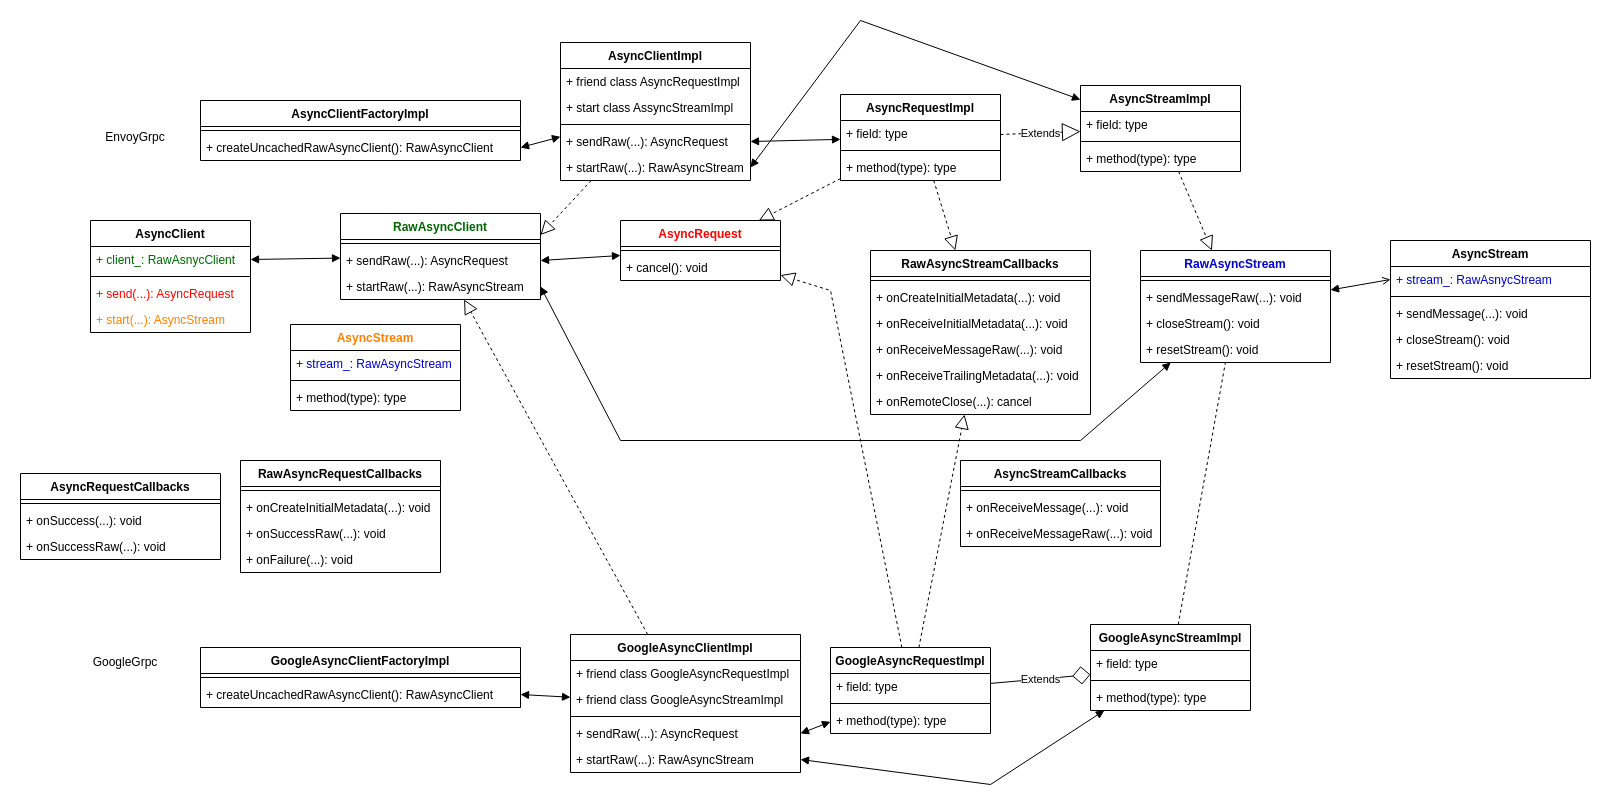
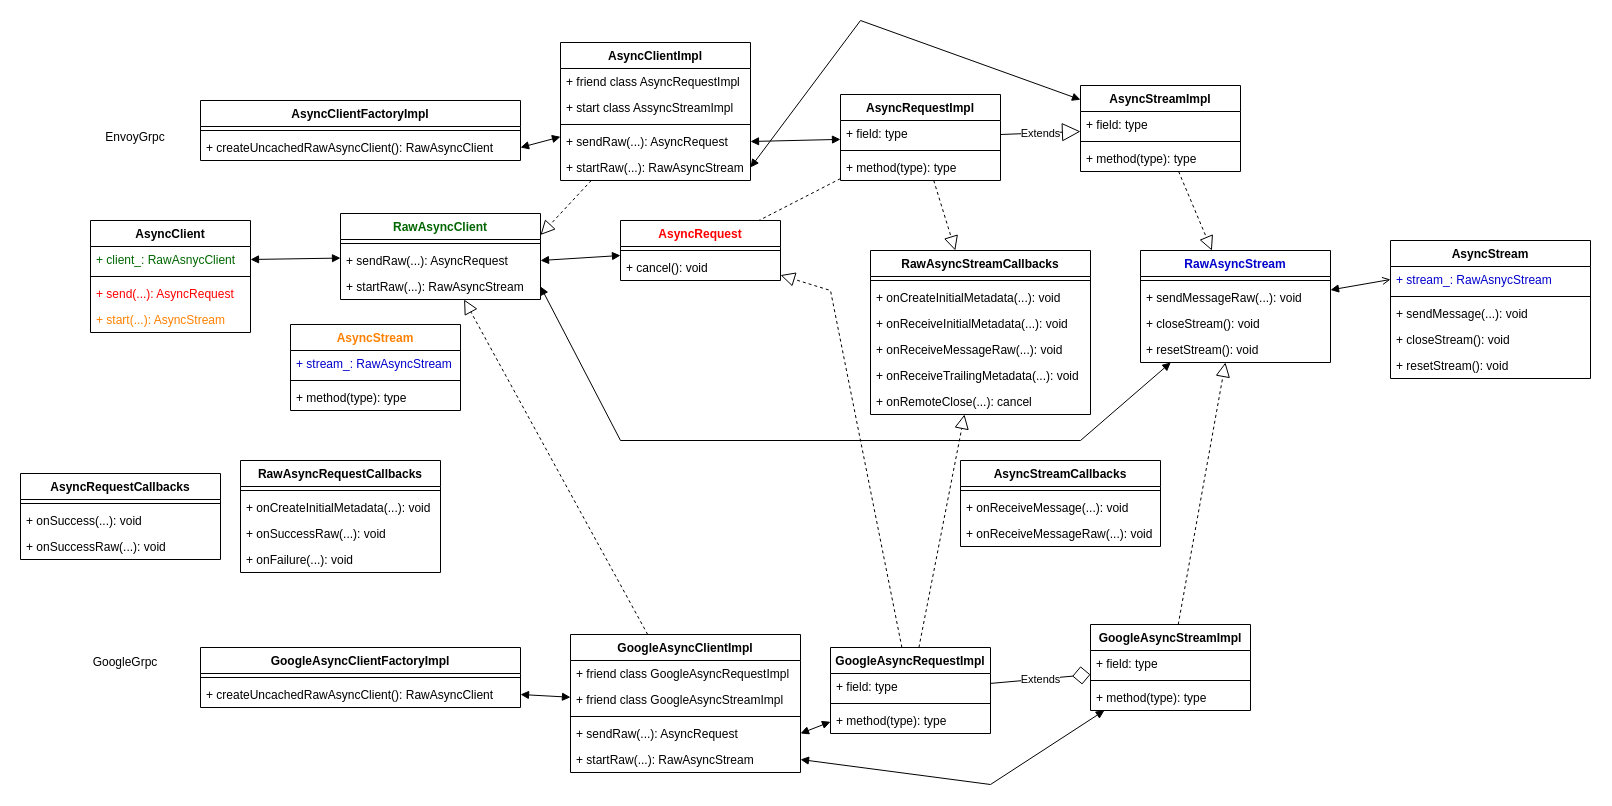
(1010, 134) -> (1010, 134)
(773, 213) -> (767, 216)
(1224, 371) -> (1223, 377)
